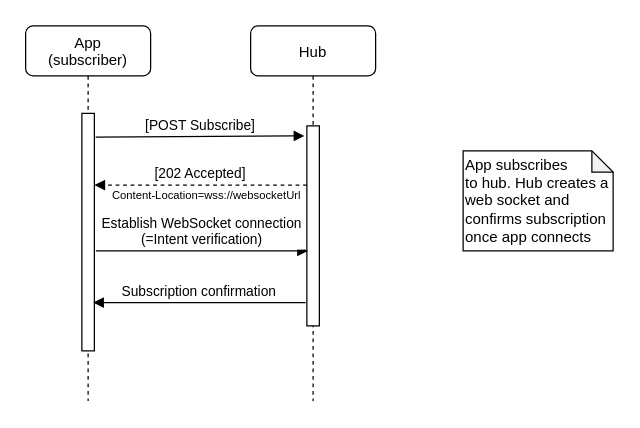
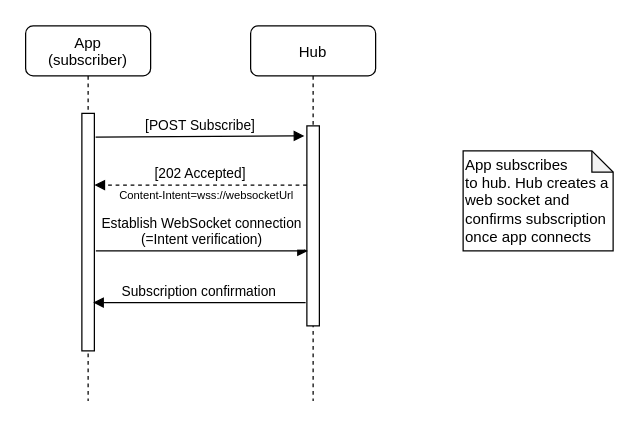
(207, 194) -> (207, 194)
